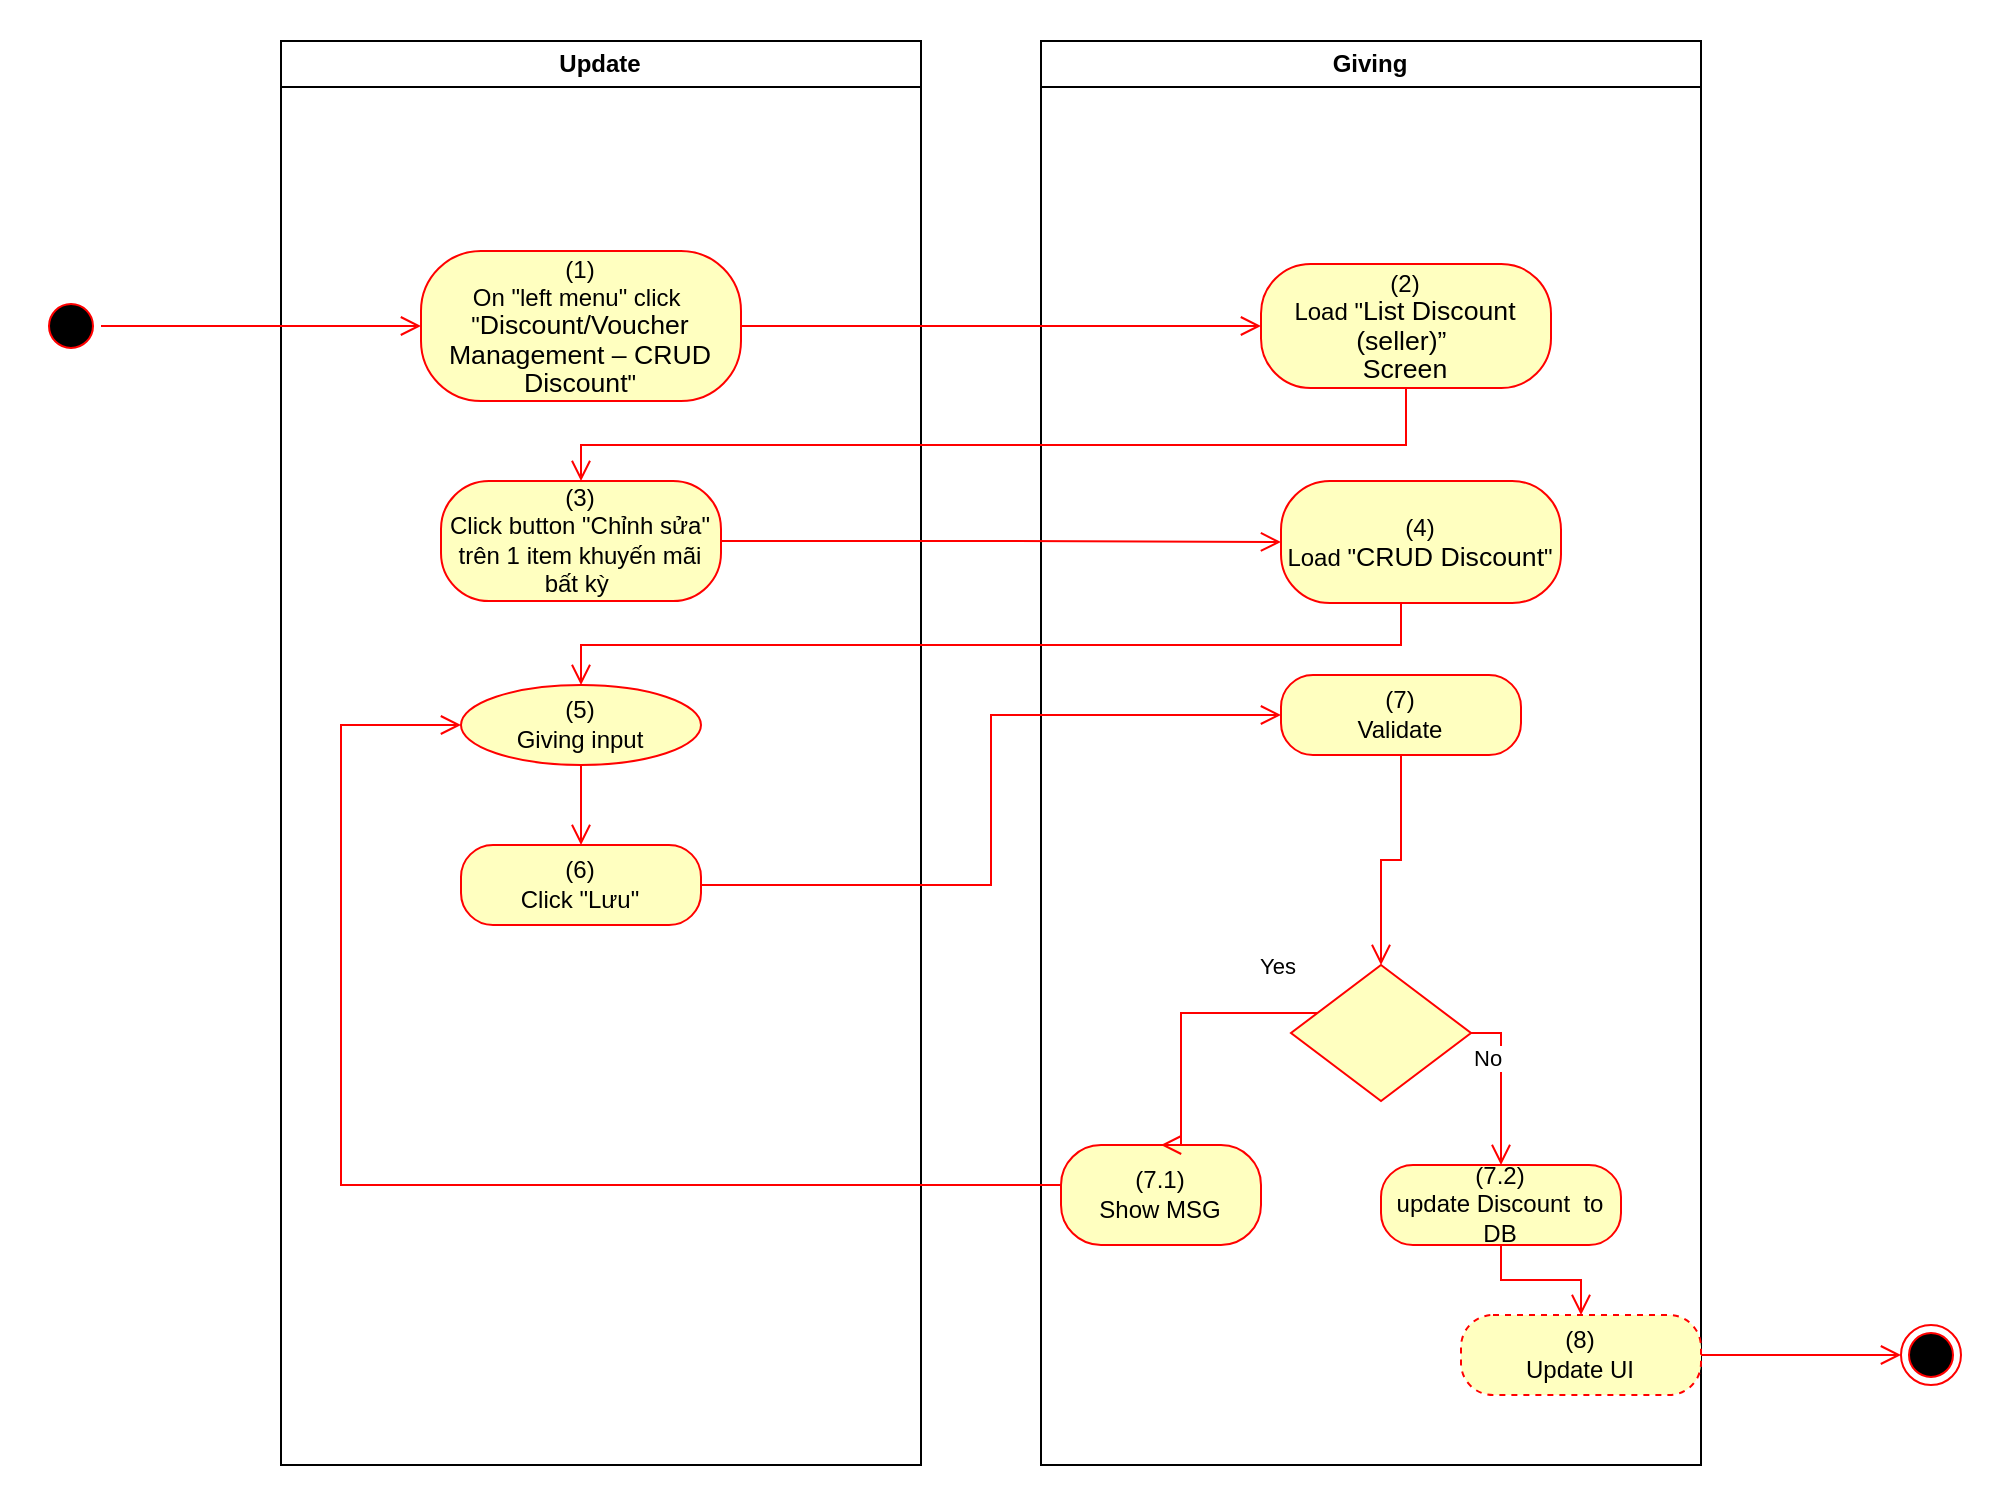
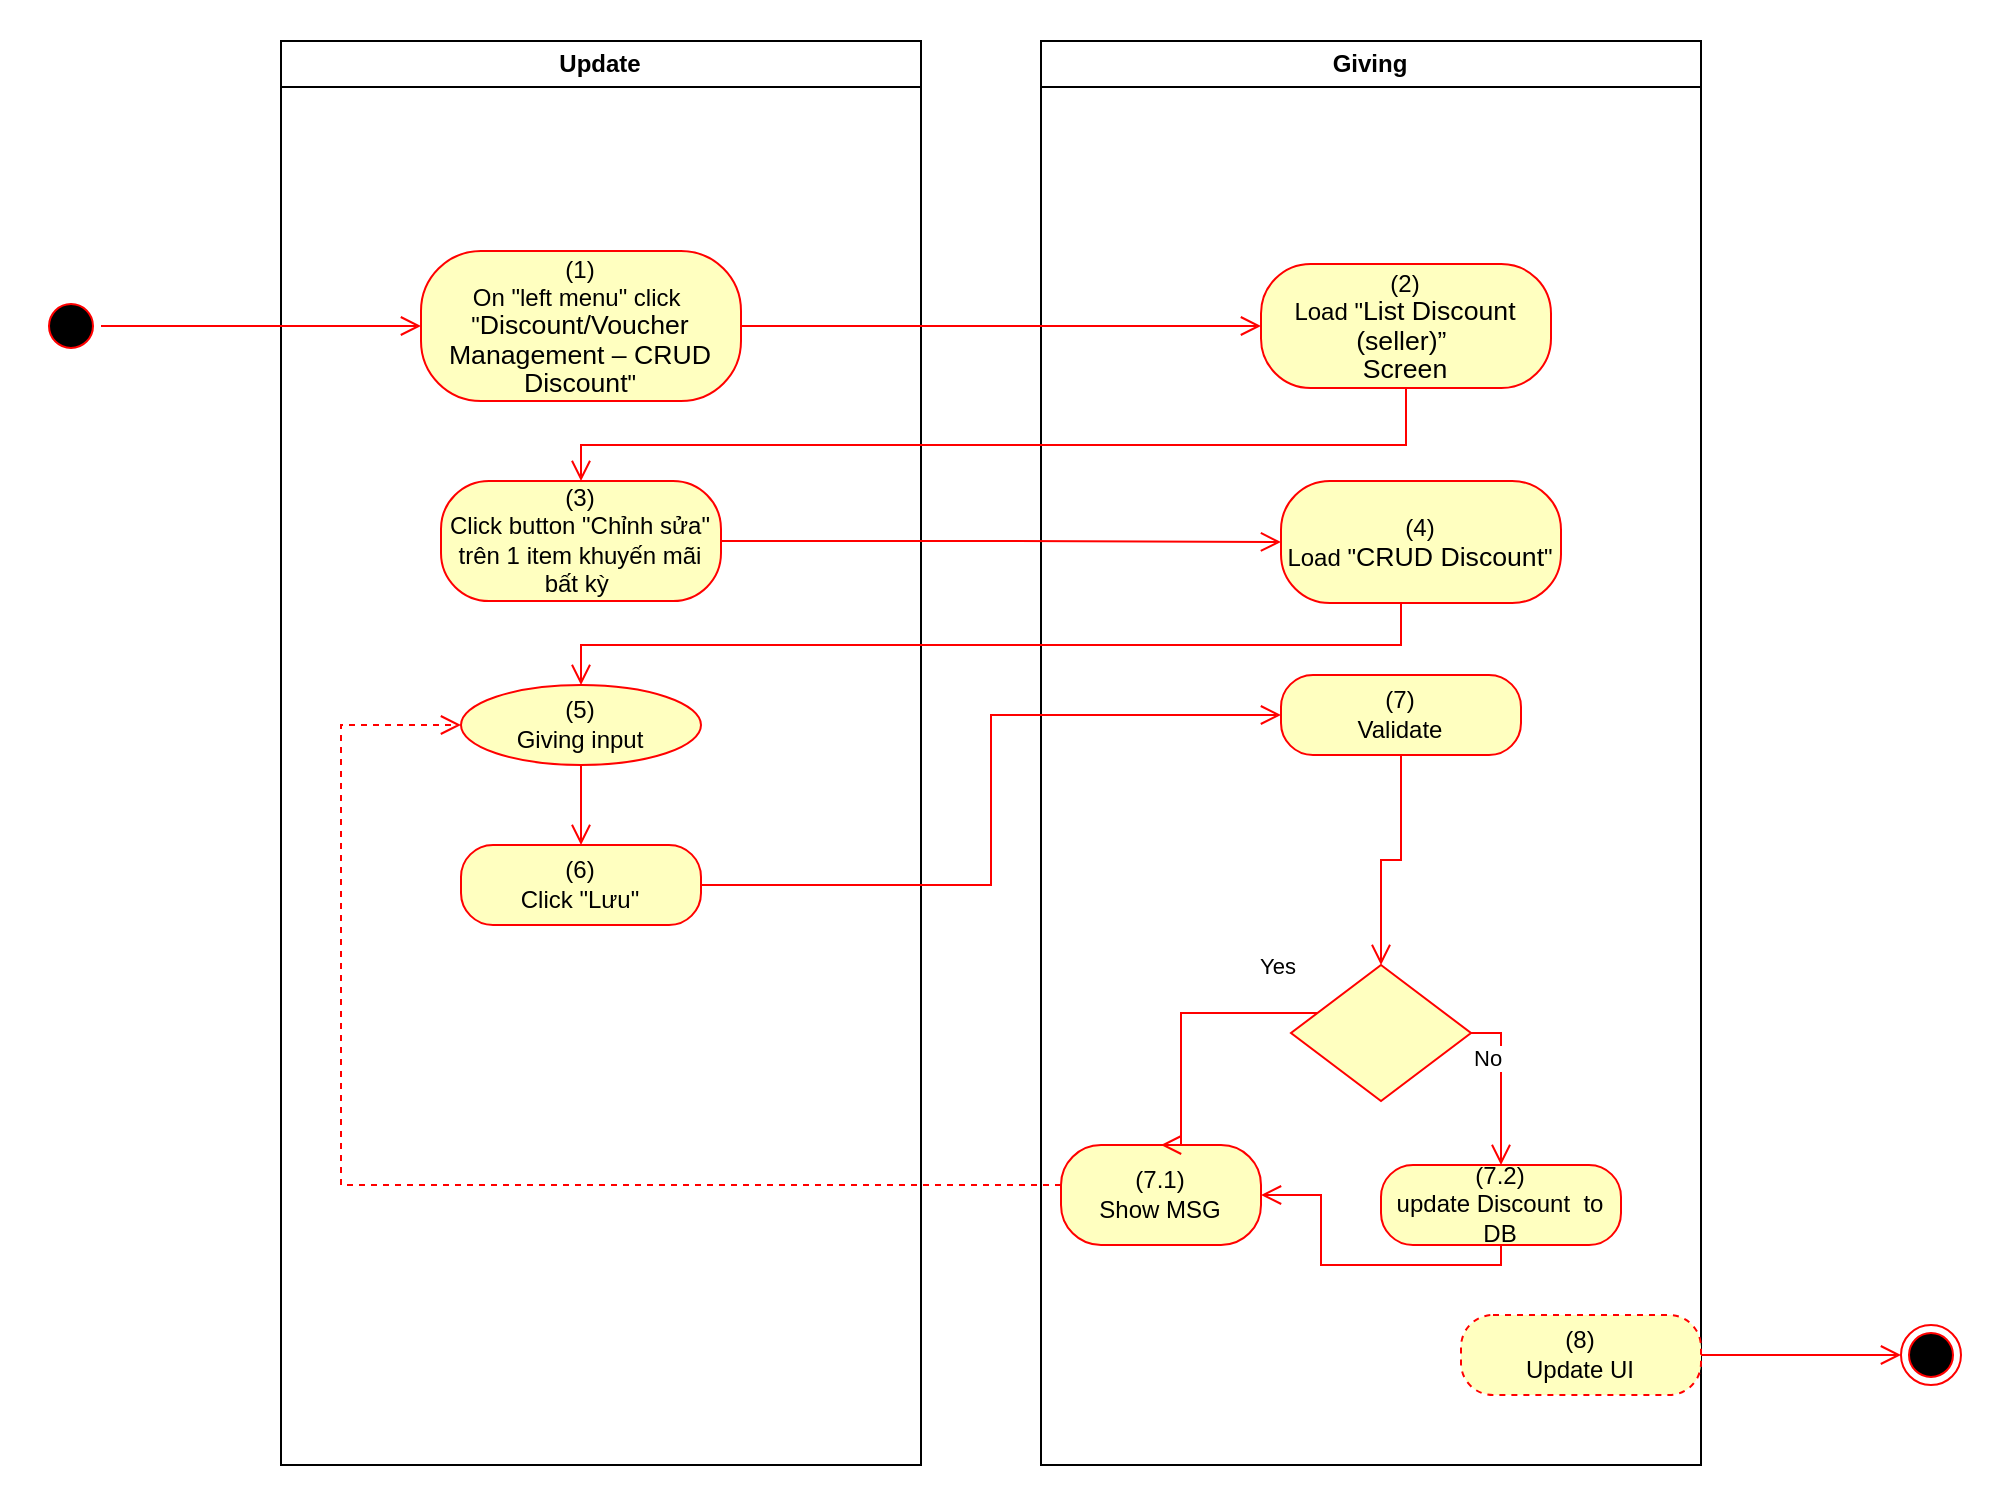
(403, 1185) -> (403, 1185)
(1547, 1280) -> (1350, 1265)
